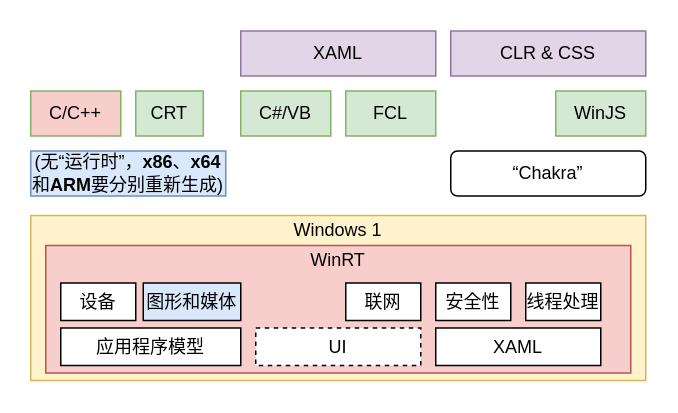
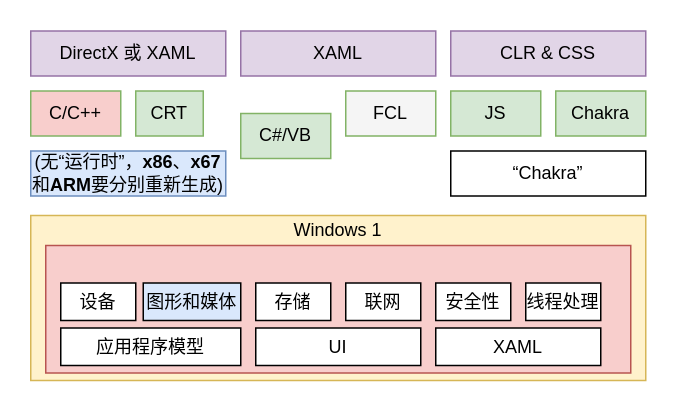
none -> (128, 53)
(286, 113) -> (286, 136)
(391, 113) -> (391, 113)
none -> (496, 113)
(601, 113) -> (601, 113)
(128, 173) -> (128, 173)
(548, 173) -> (548, 173)
(338, 260) -> none
none -> (293, 302)
(338, 347) -> (338, 347)
